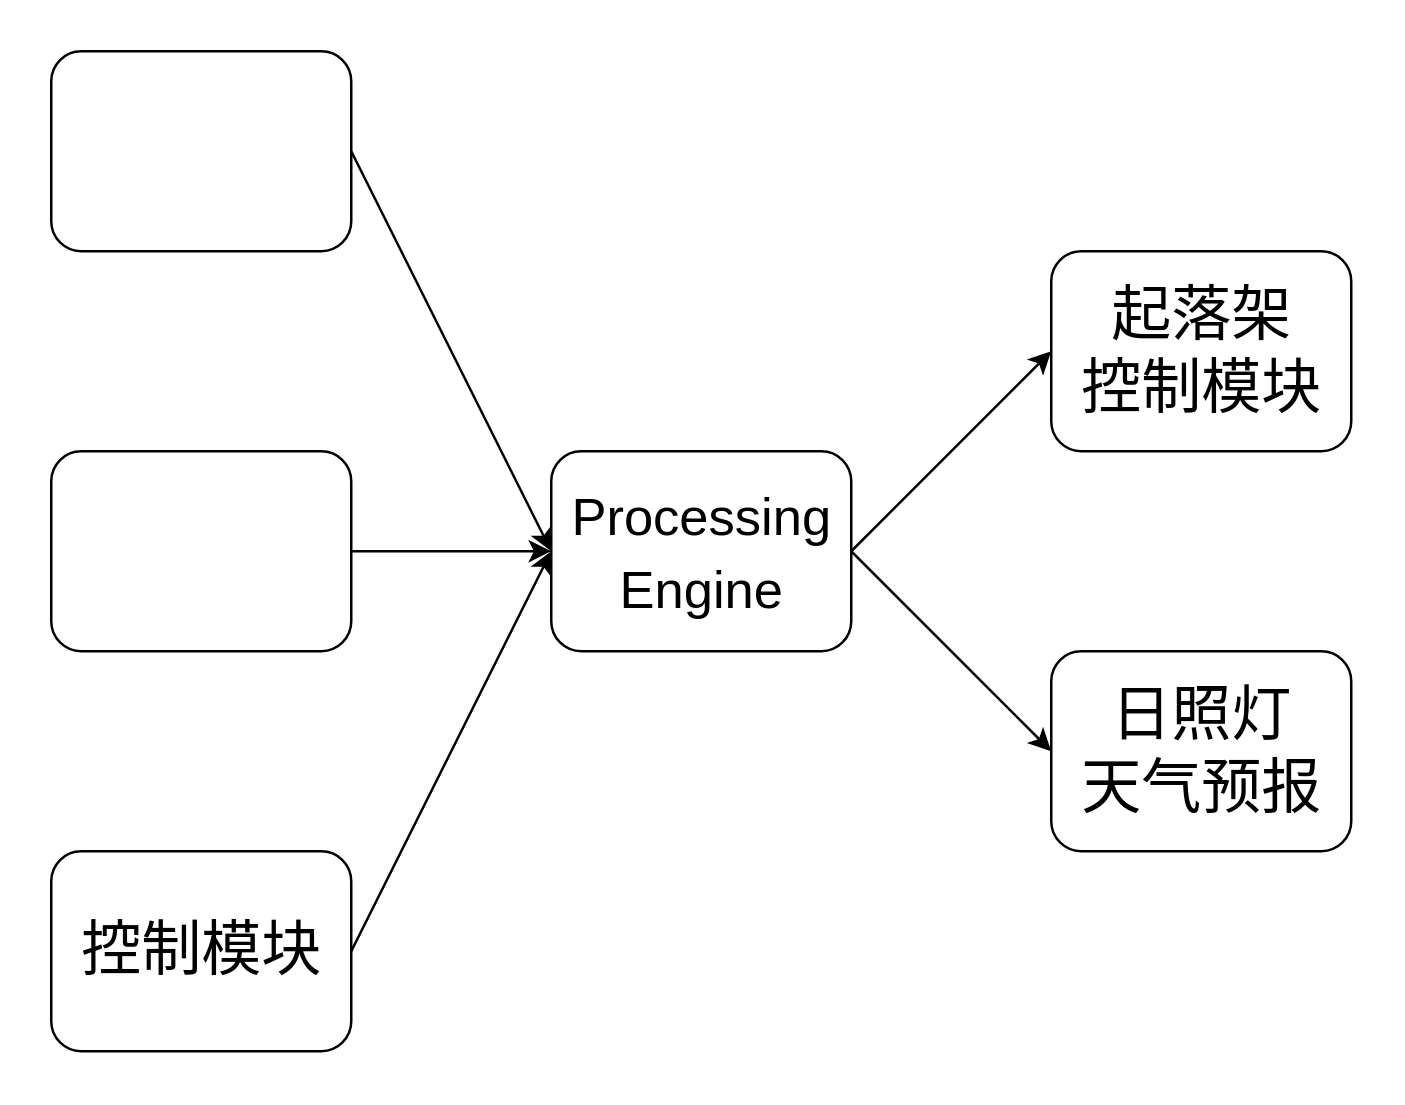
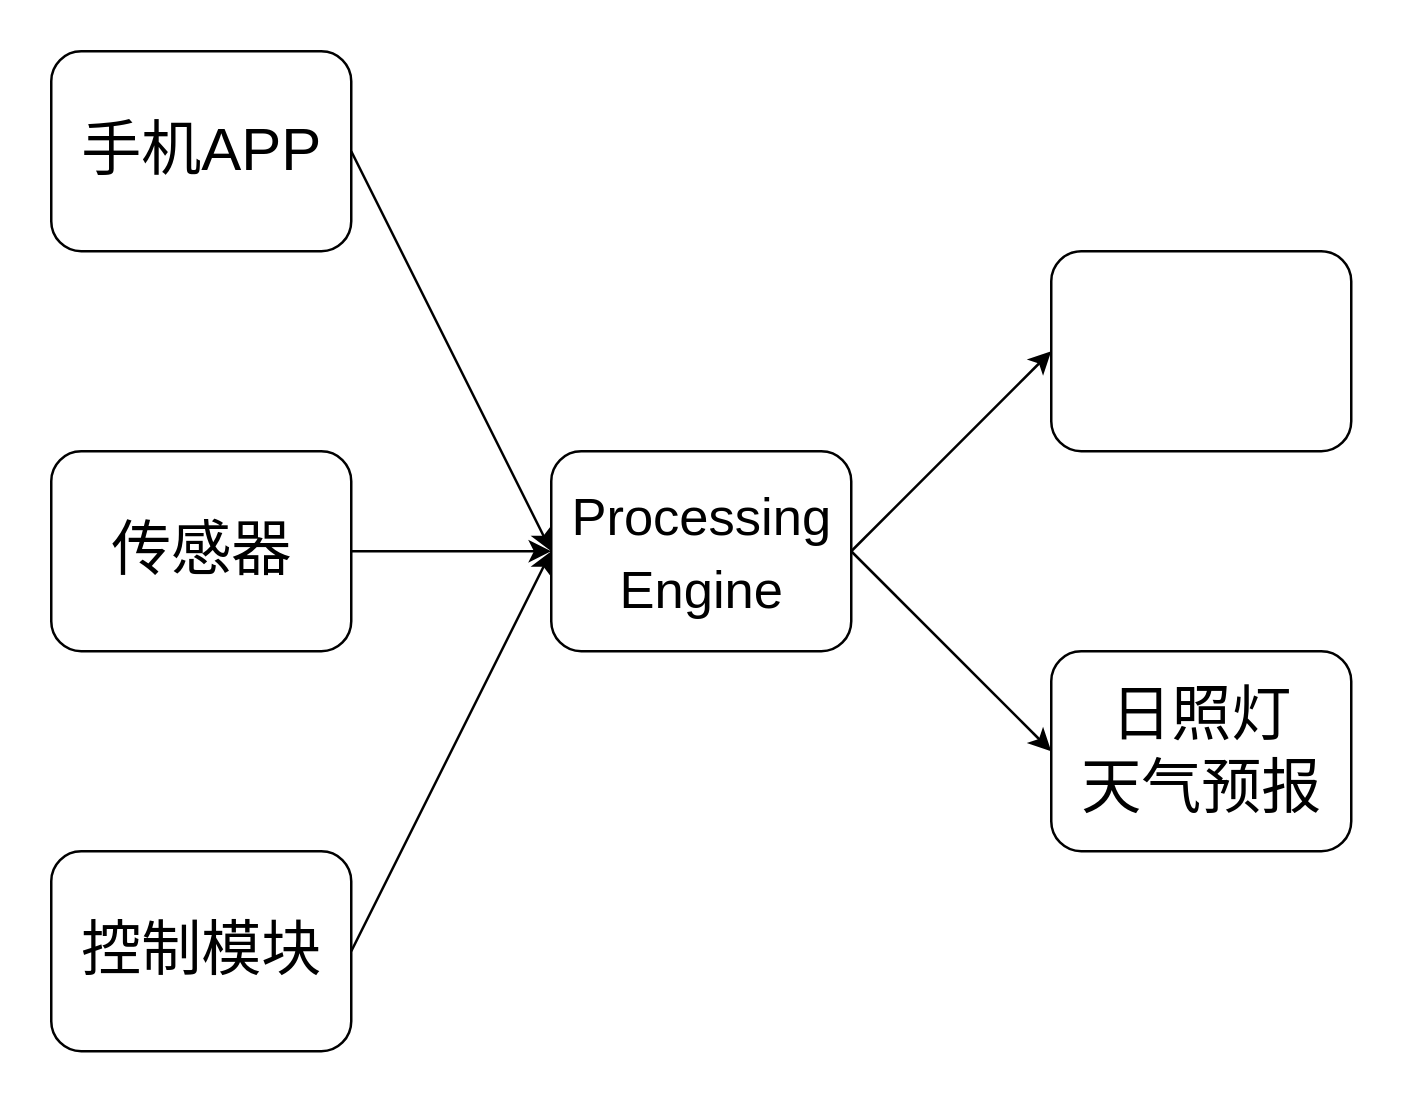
none -> (201, 151)
(1201, 351) -> none
none -> (201, 551)
